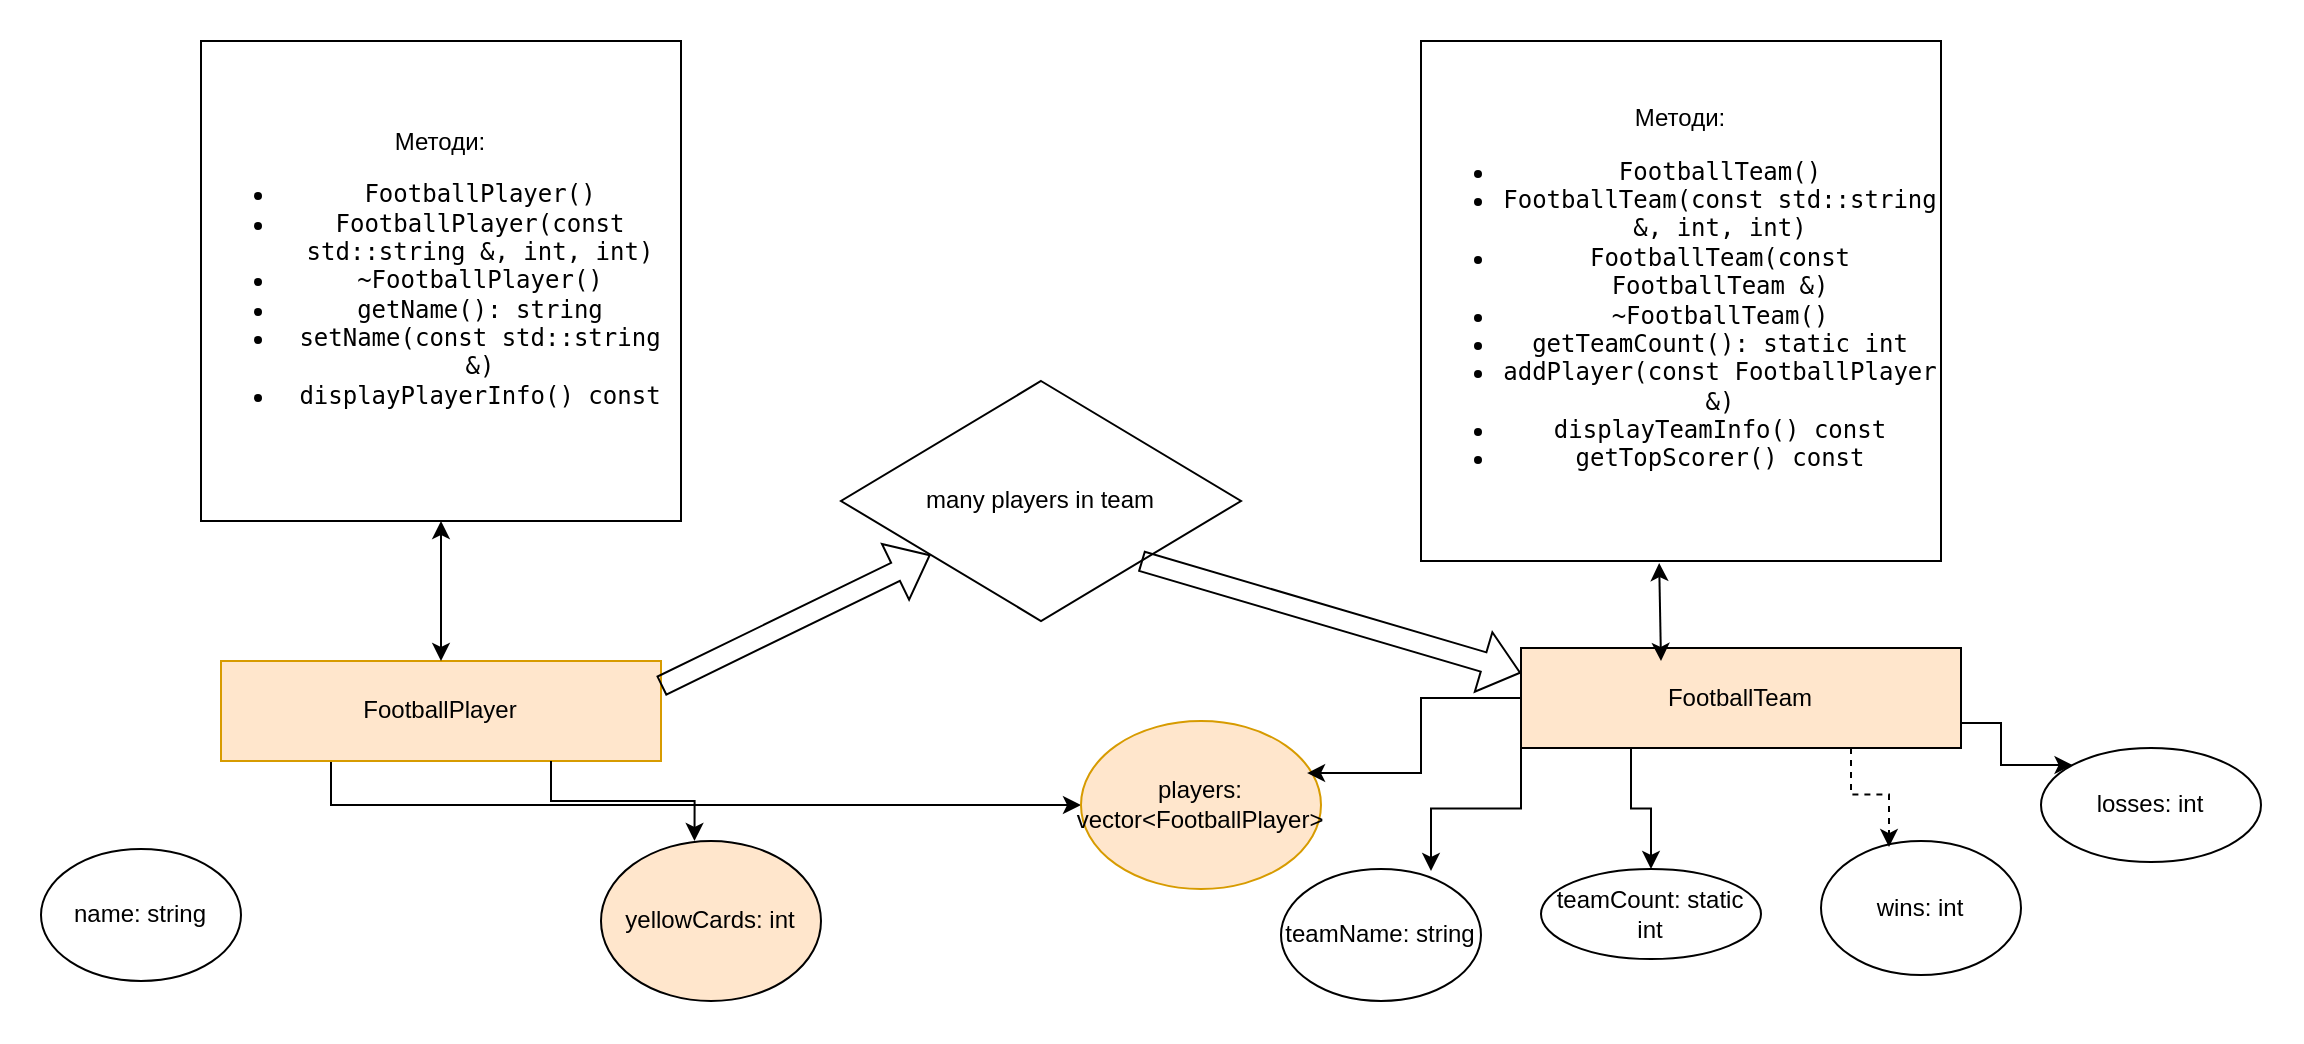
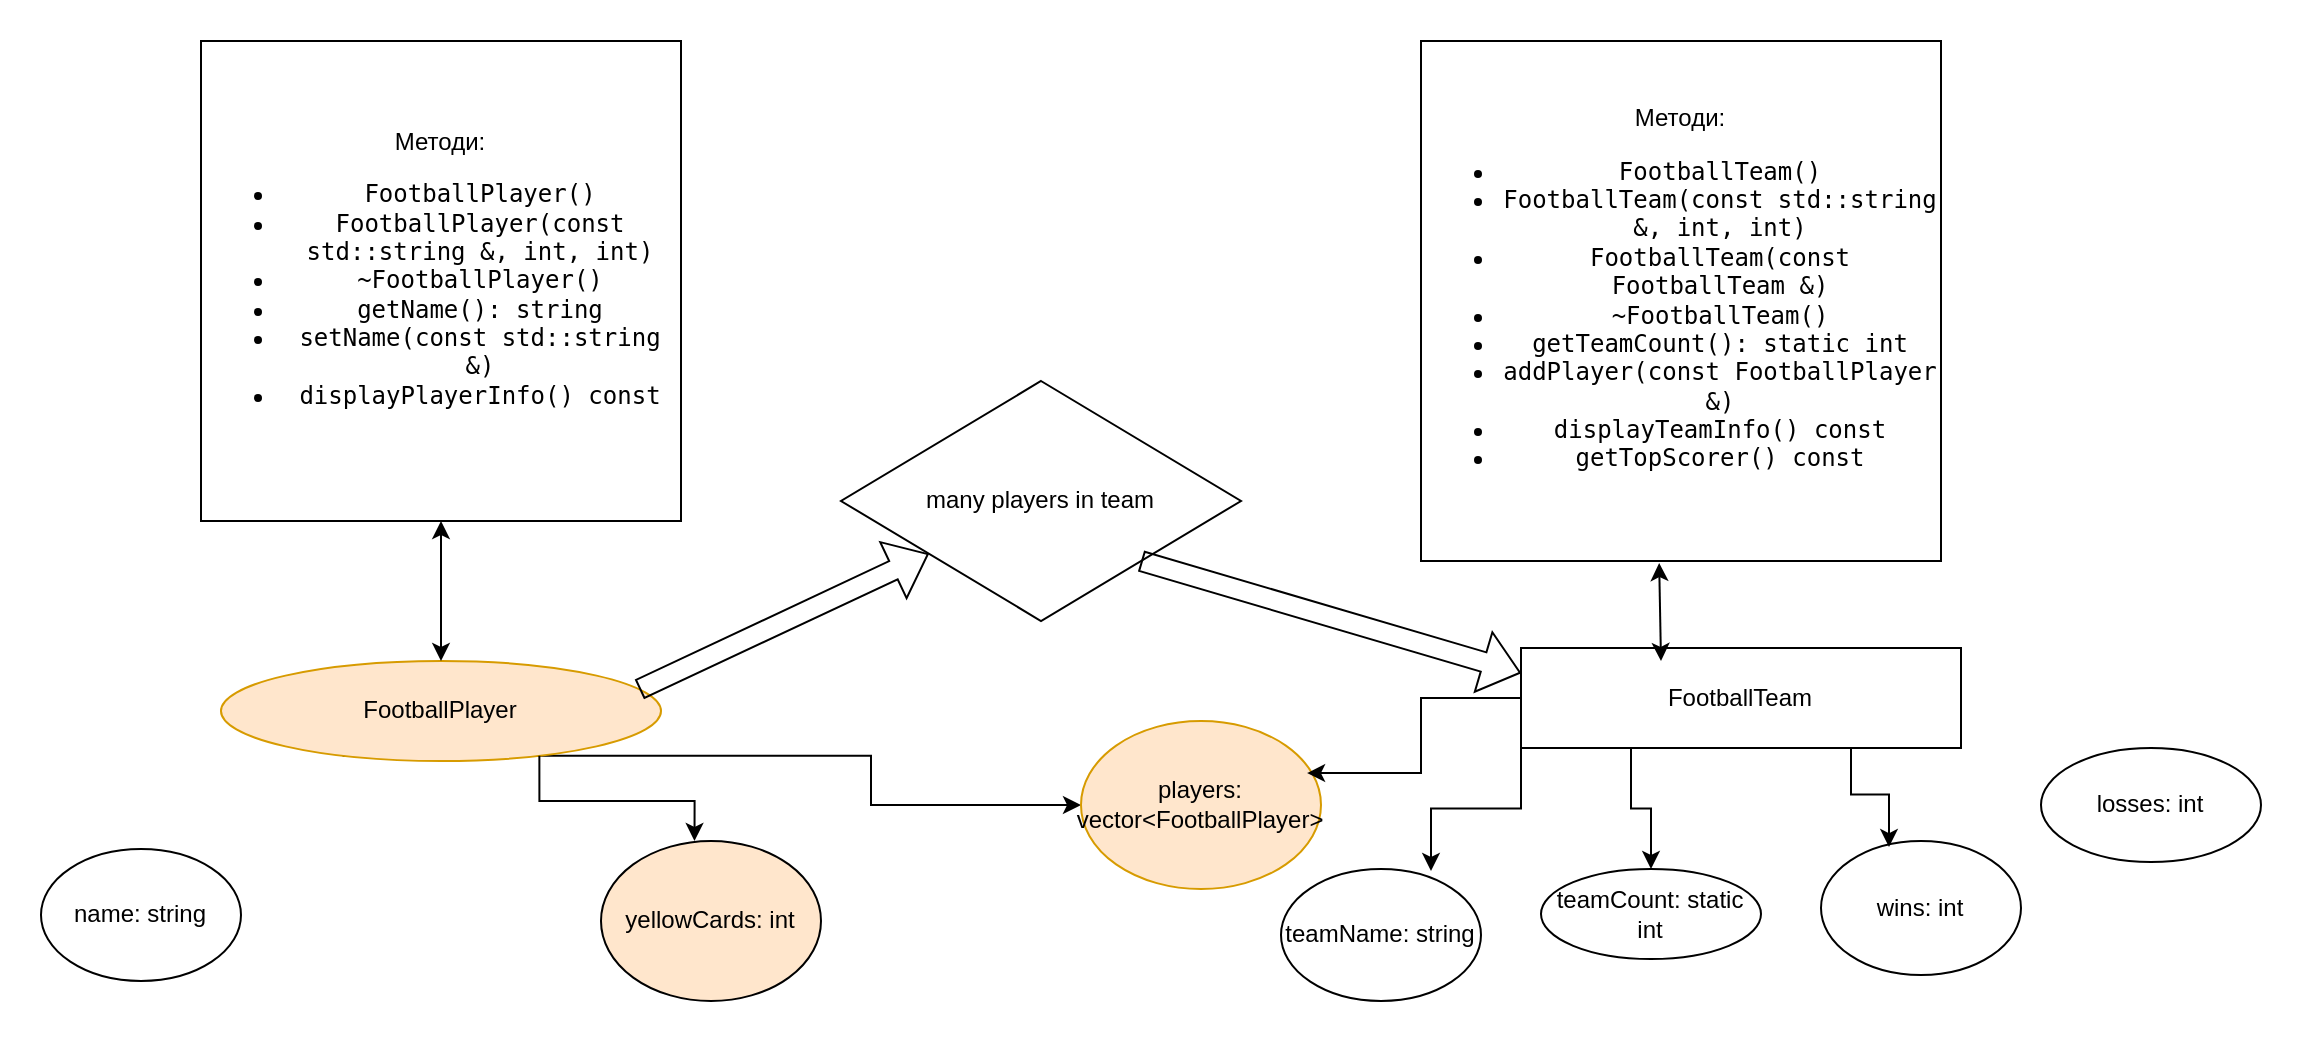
(1741, 698) -> (1741, 698)
(441, 711) -> (441, 711)
(2001, 753) -> none
(1868, 795) -> (1868, 795)
